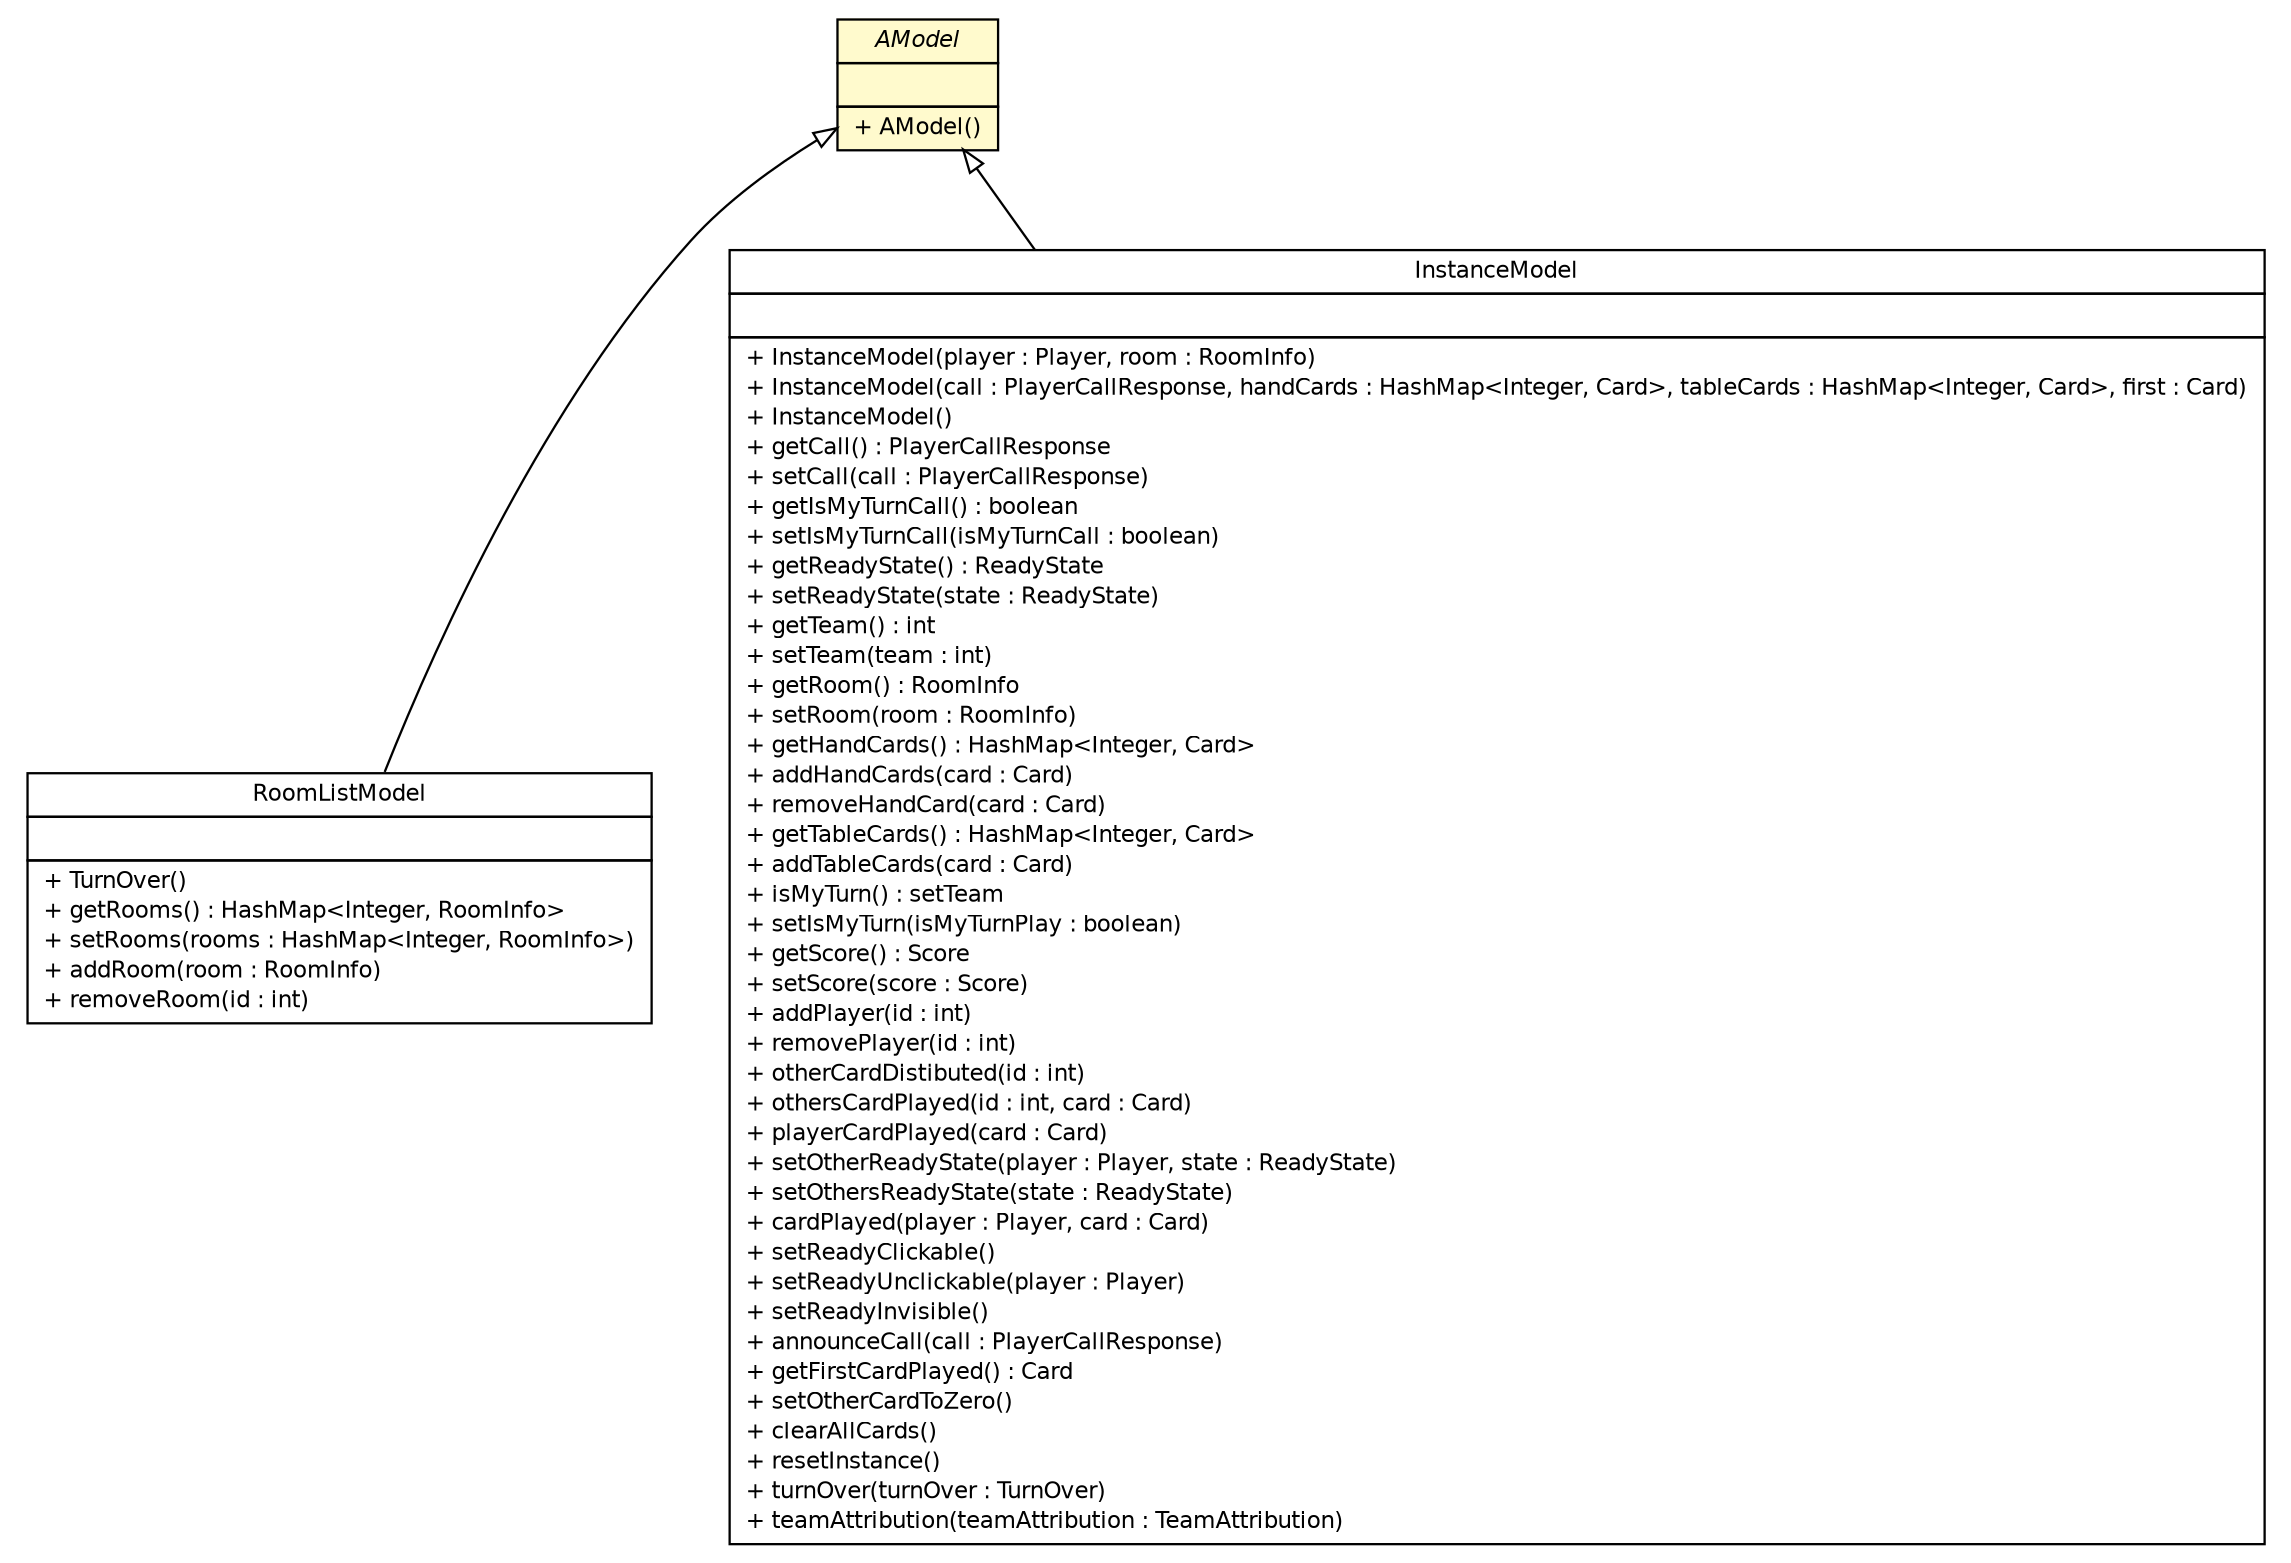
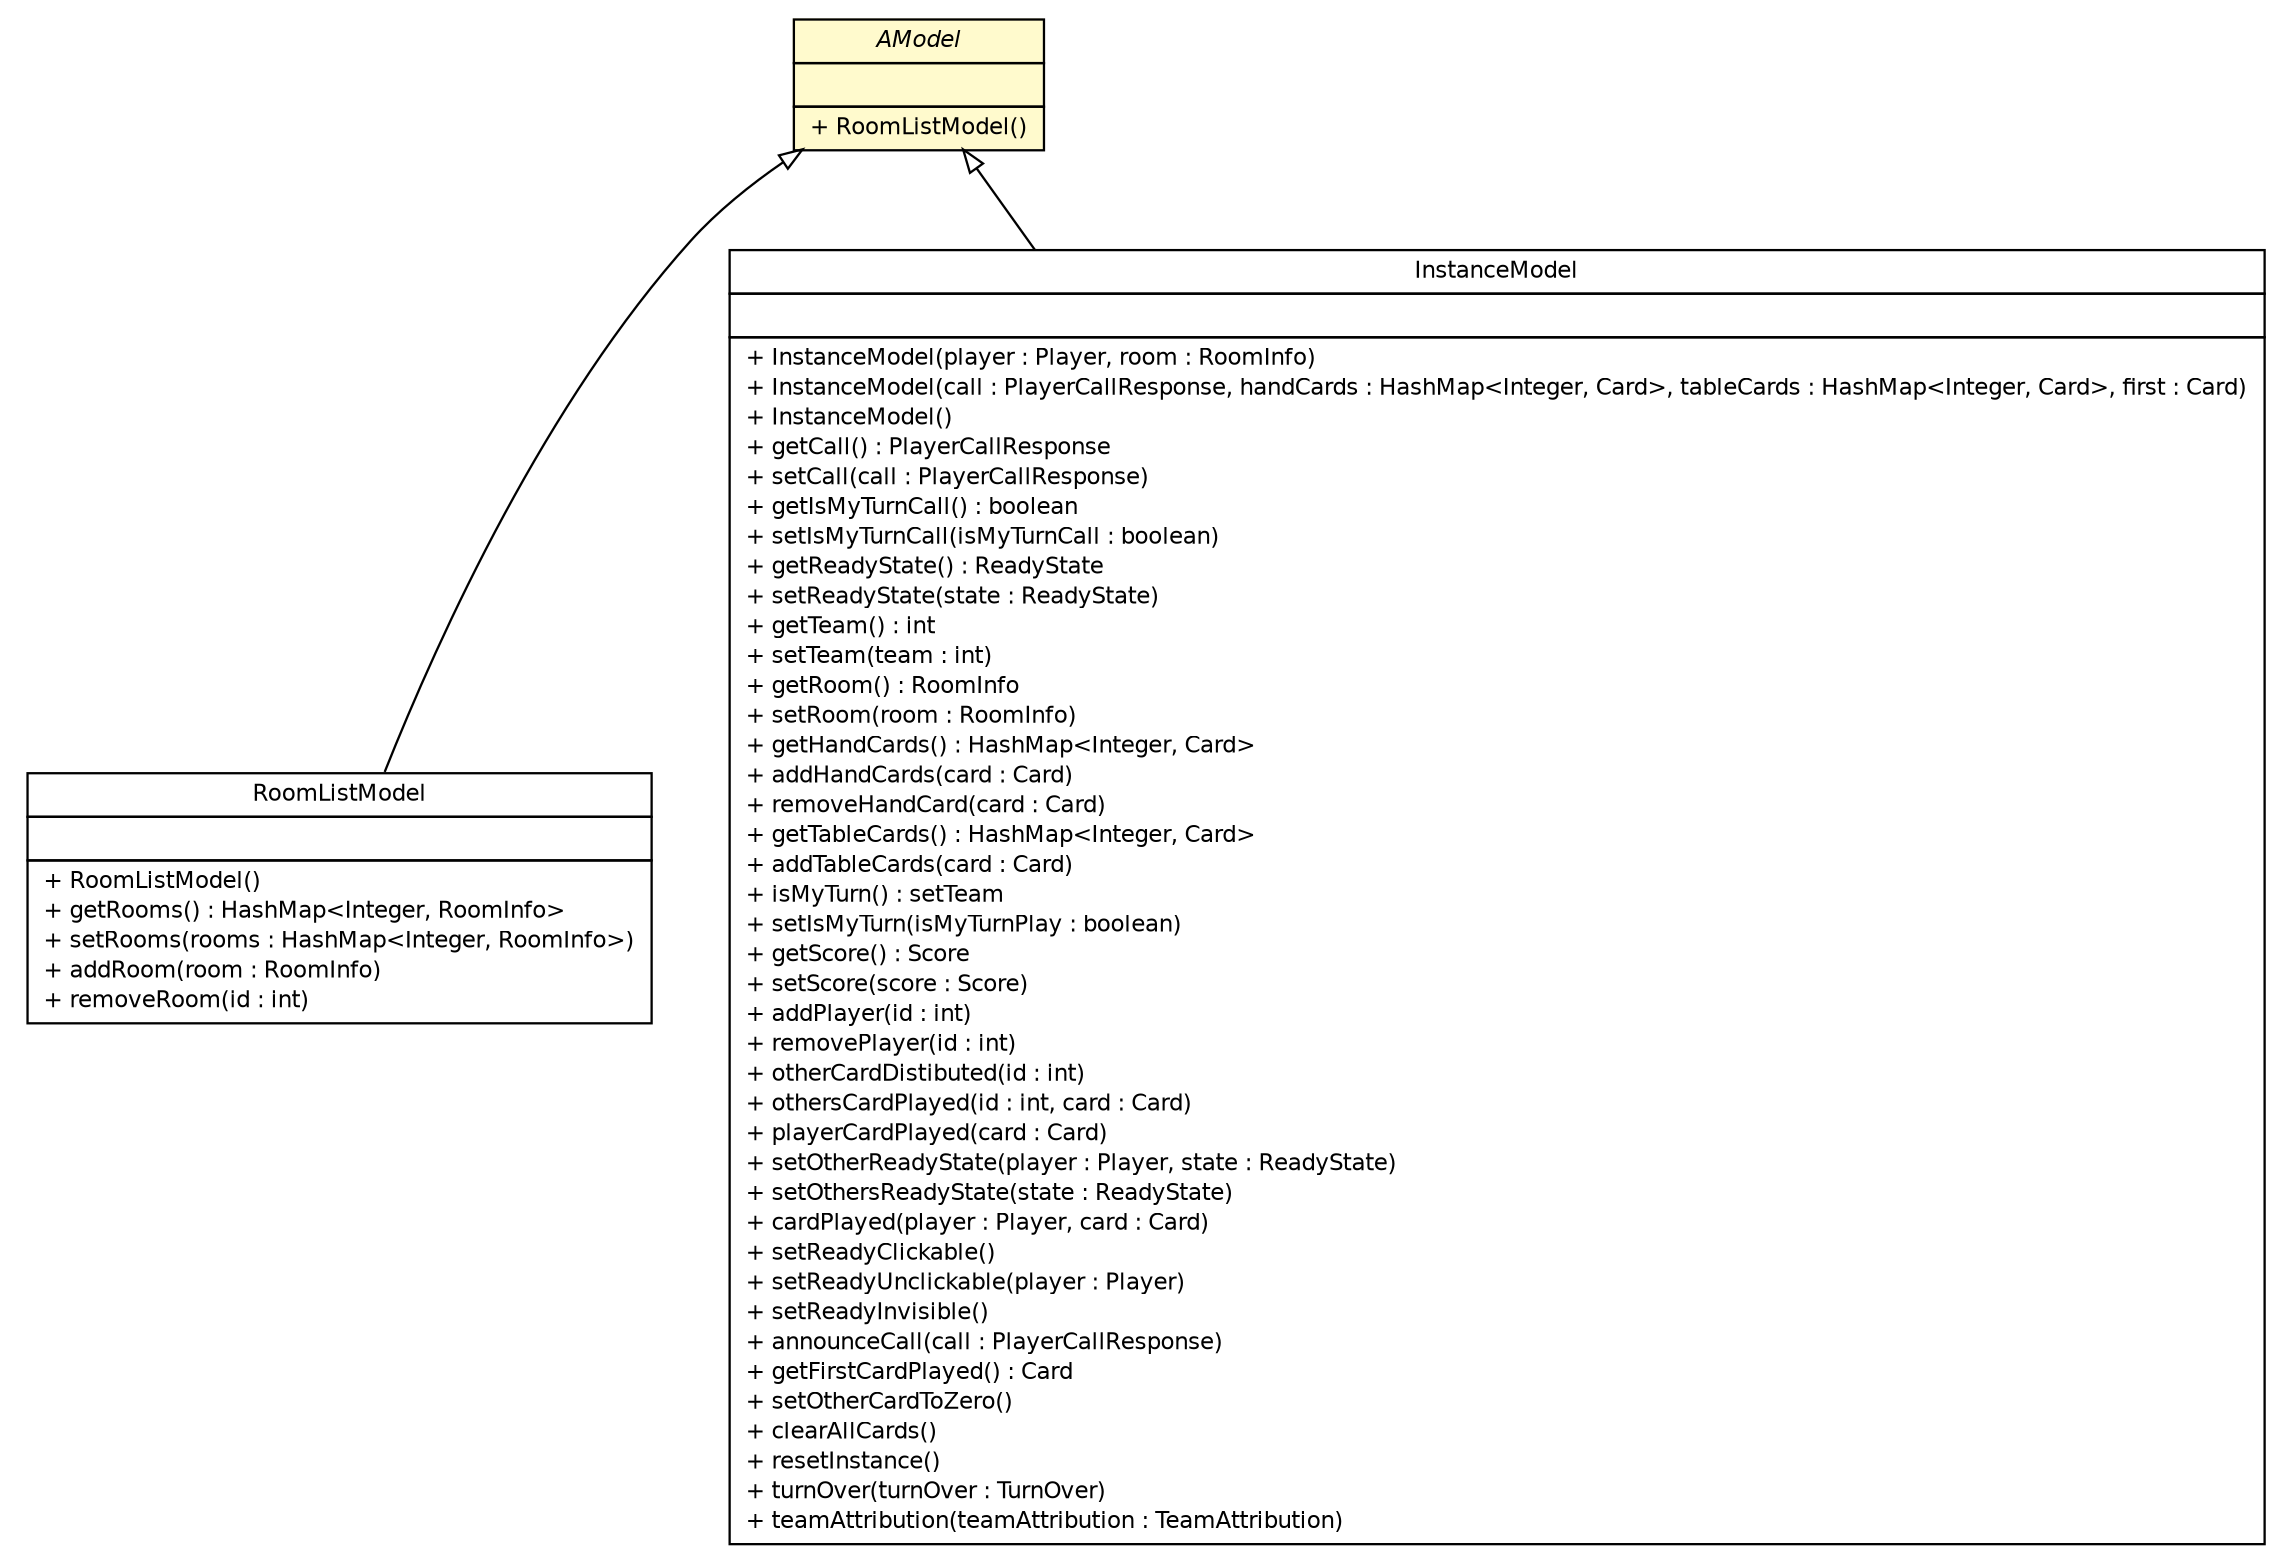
(918, 127) -> (919, 127)
(116, 881) -> (153, 881)
